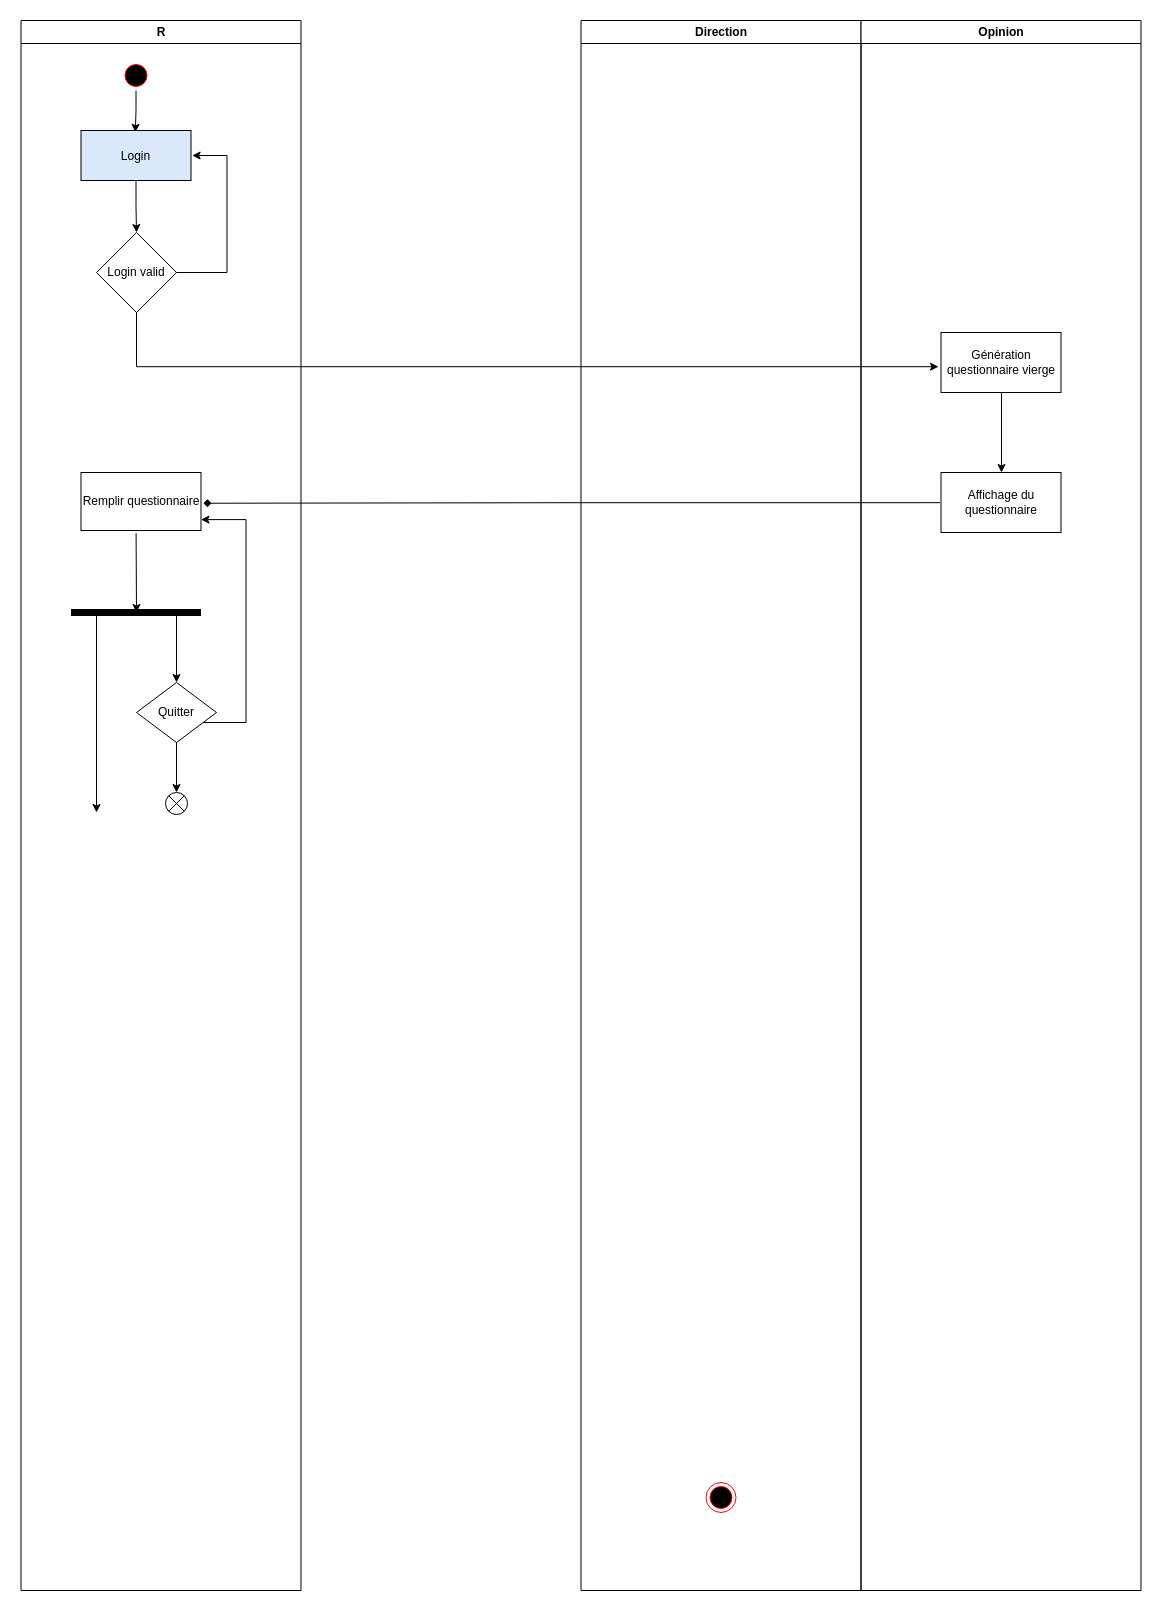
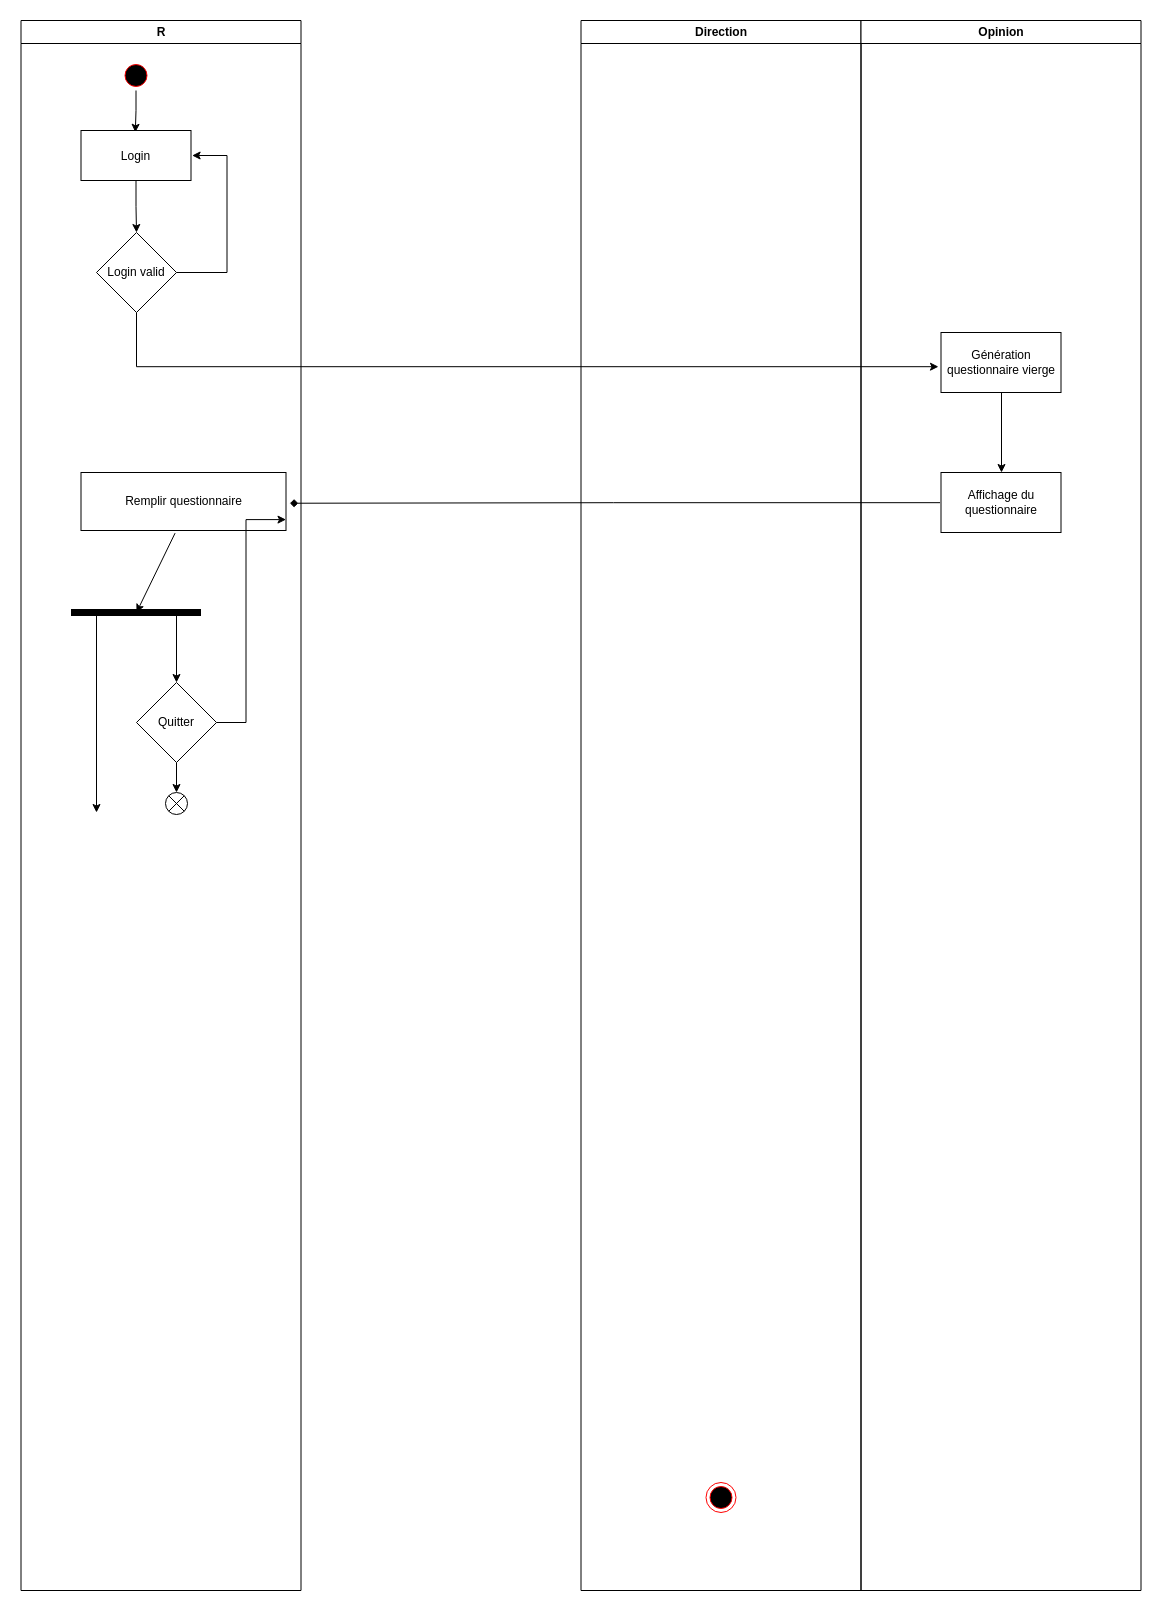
(136, 156) -> (136, 156)
(141, 502) -> (184, 502)
(177, 713) -> (177, 723)
